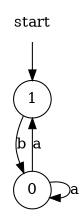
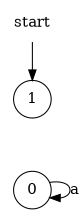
(16, 139) -> none
(32, 150) -> none
